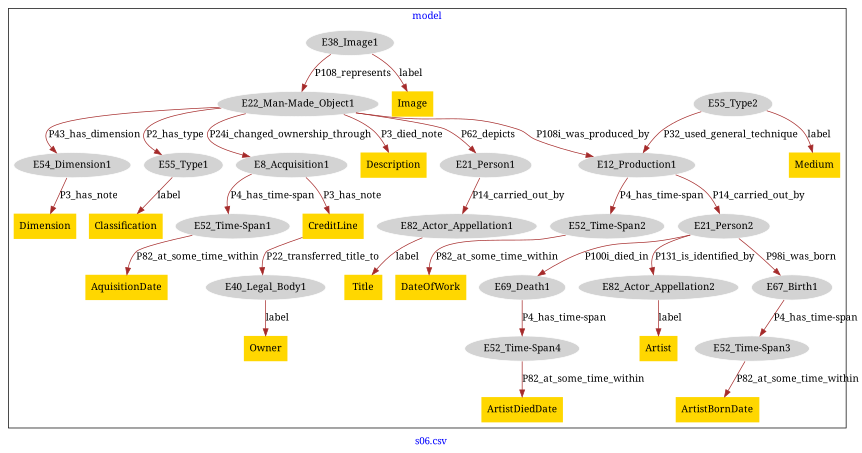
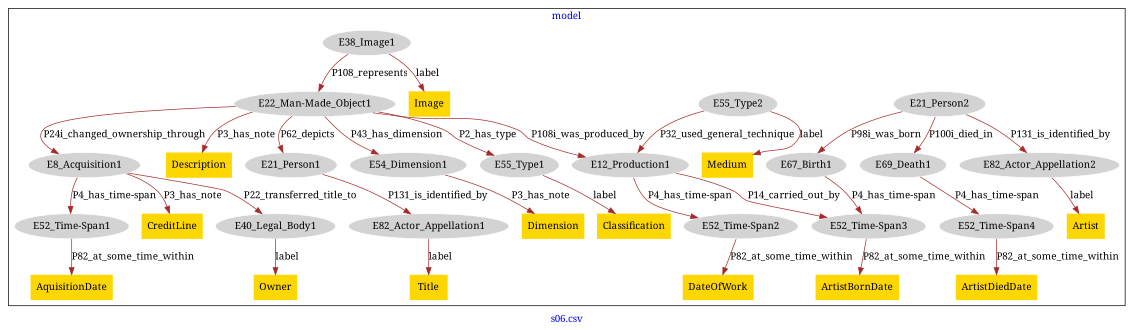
(412, 135) -> (246, 135)
(699, 187) -> (746, 200)
(519, 196) -> (438, 196)
(276, 247) -> (195, 184)
